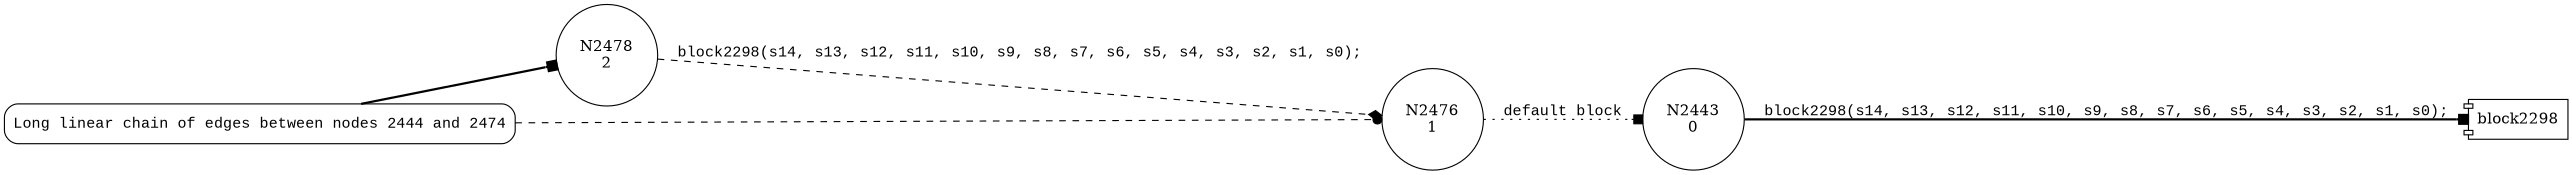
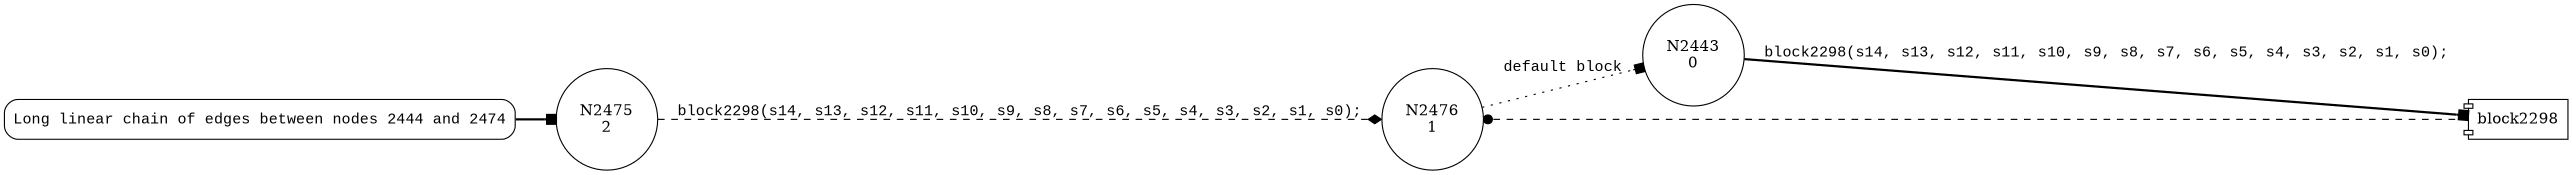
(607, 55) -> (607, 119)
(944, 121) -> (1980, 119)
